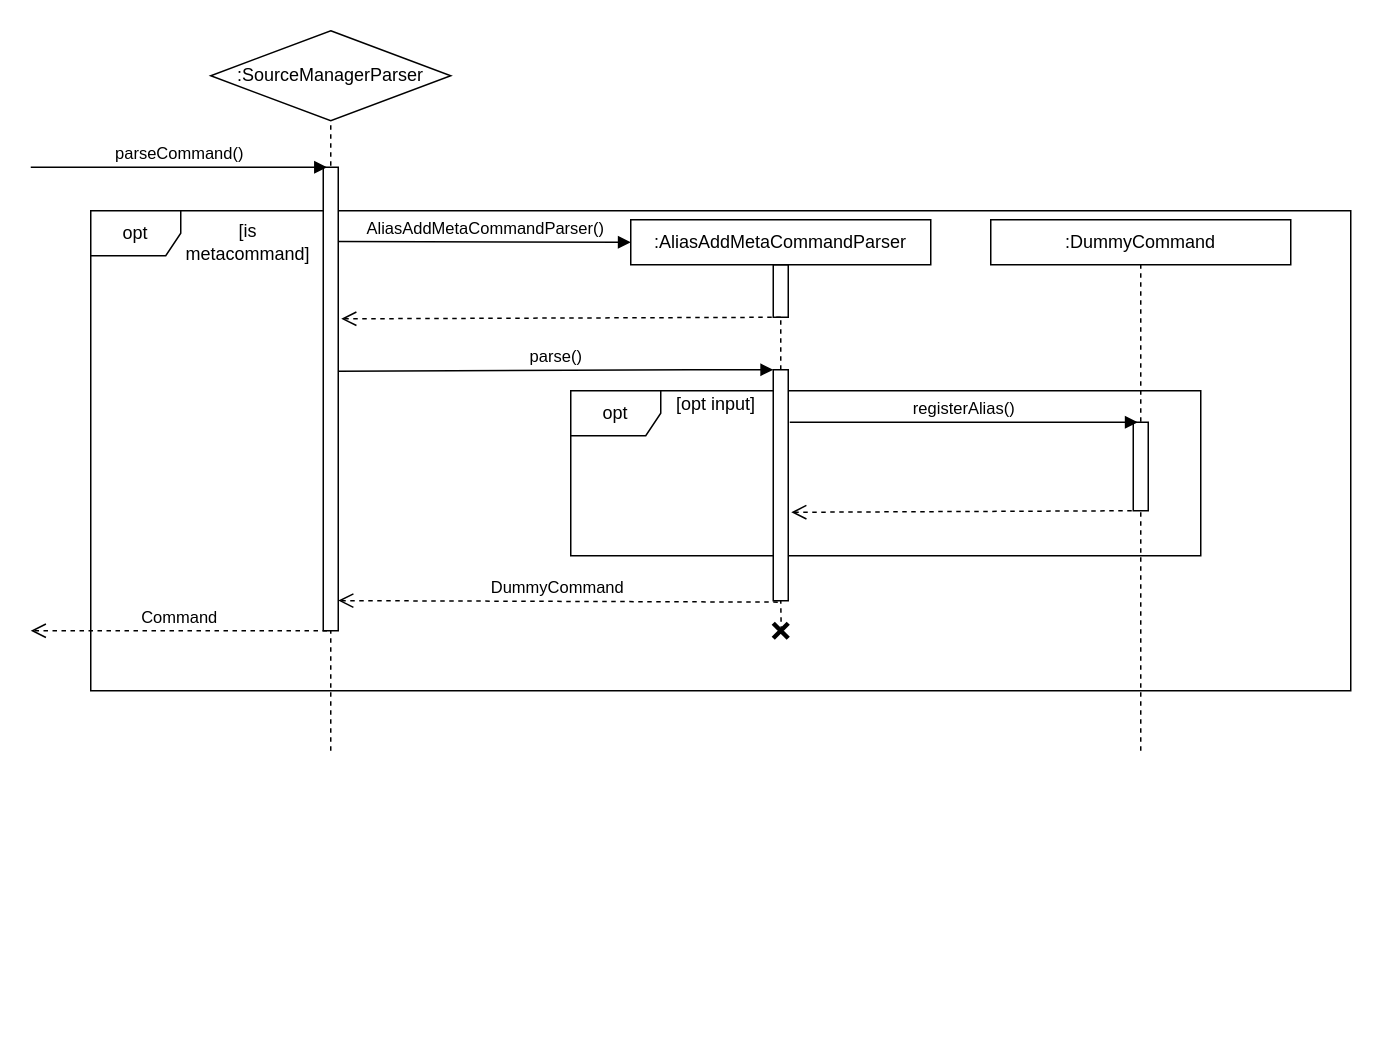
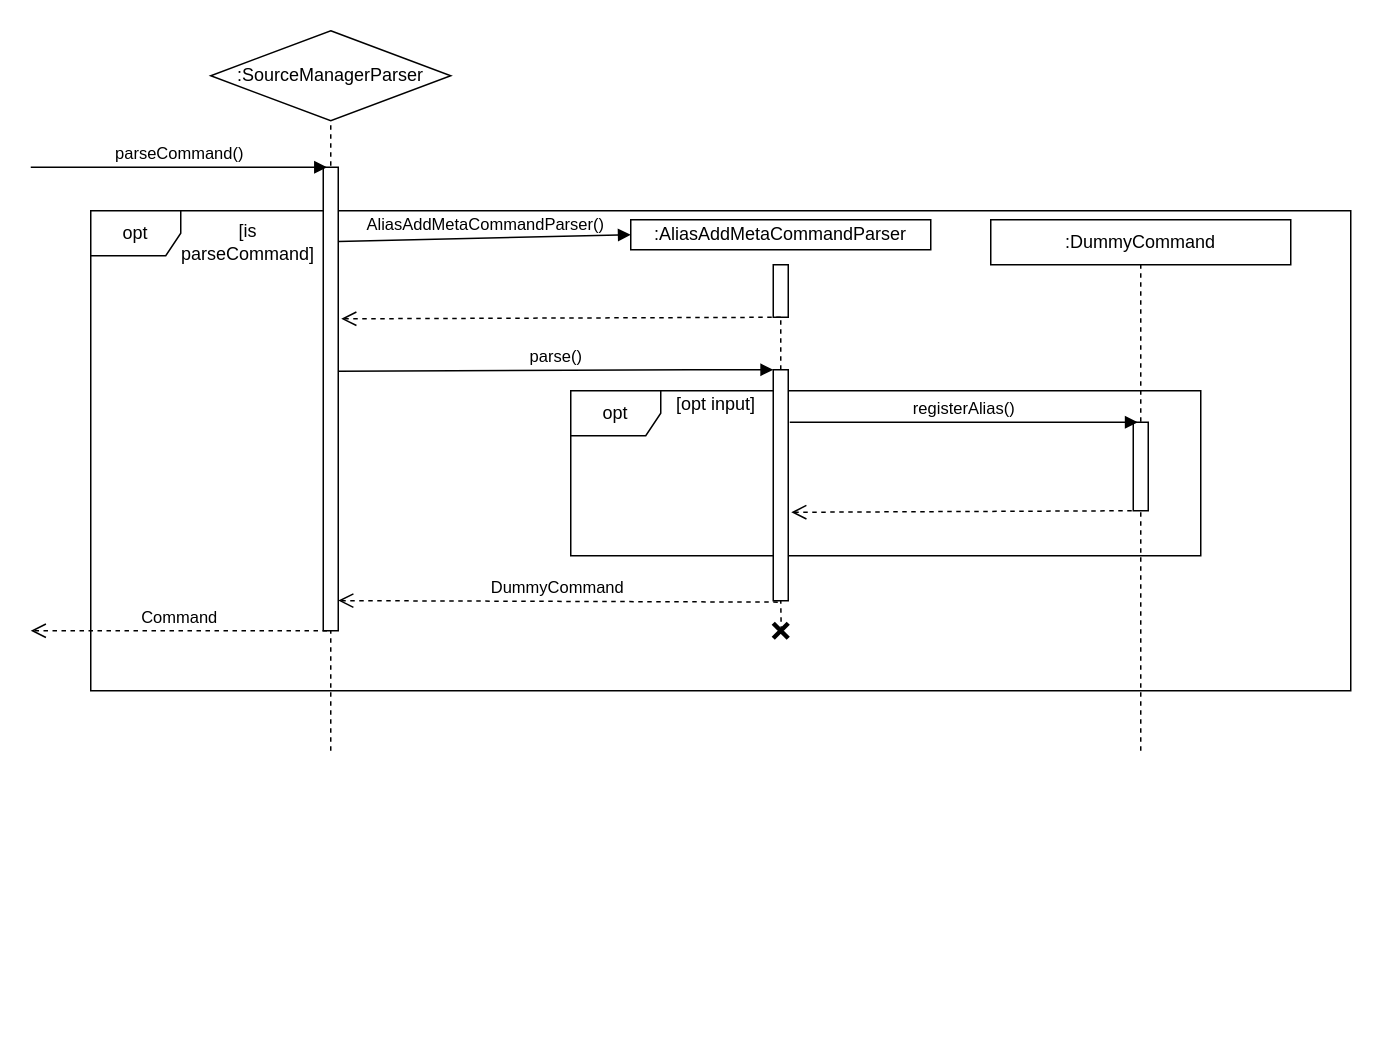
(248, 242) -> (248, 242)
(781, 242) -> (781, 235)
